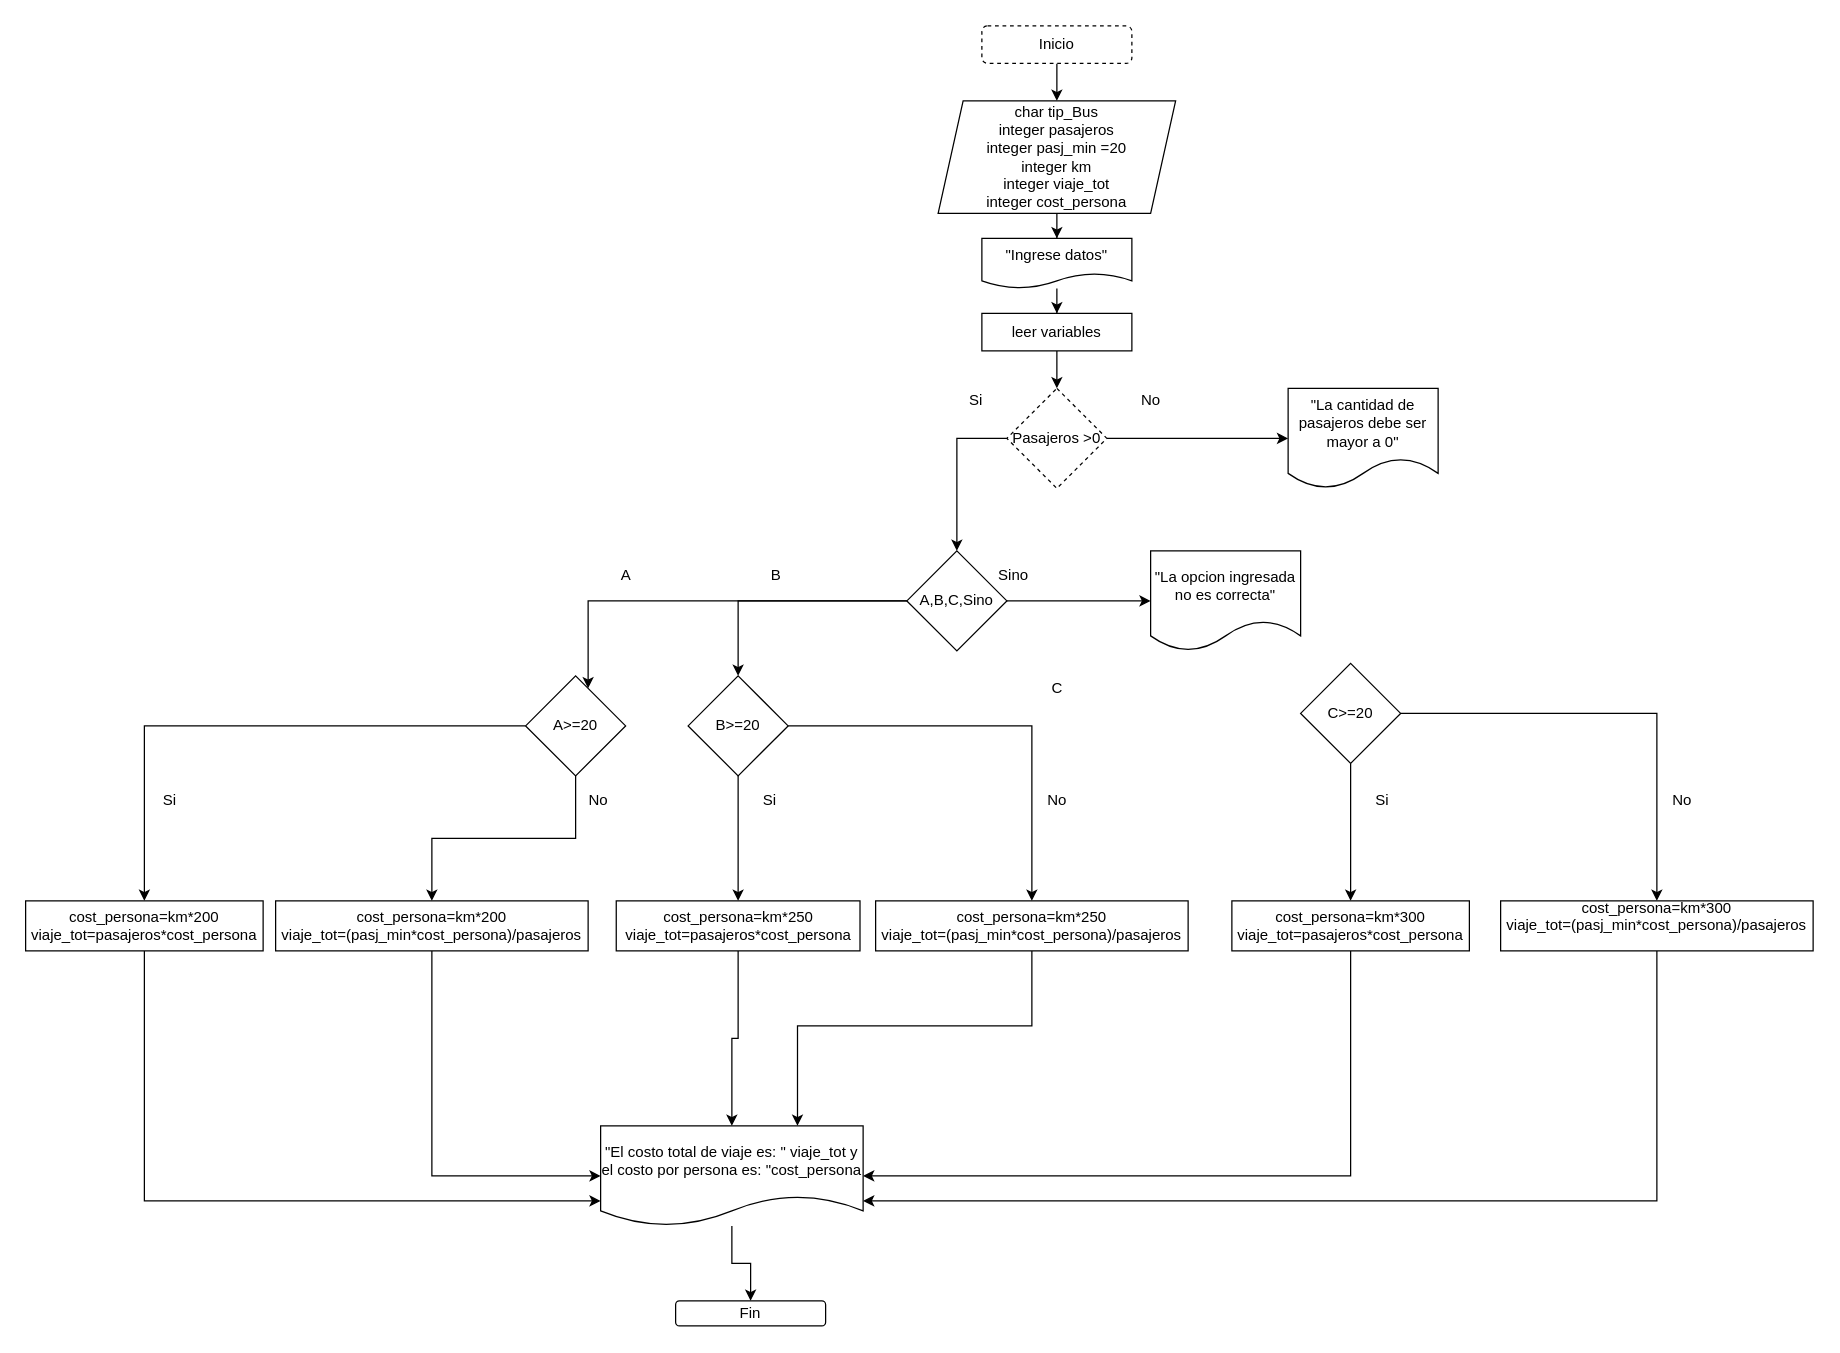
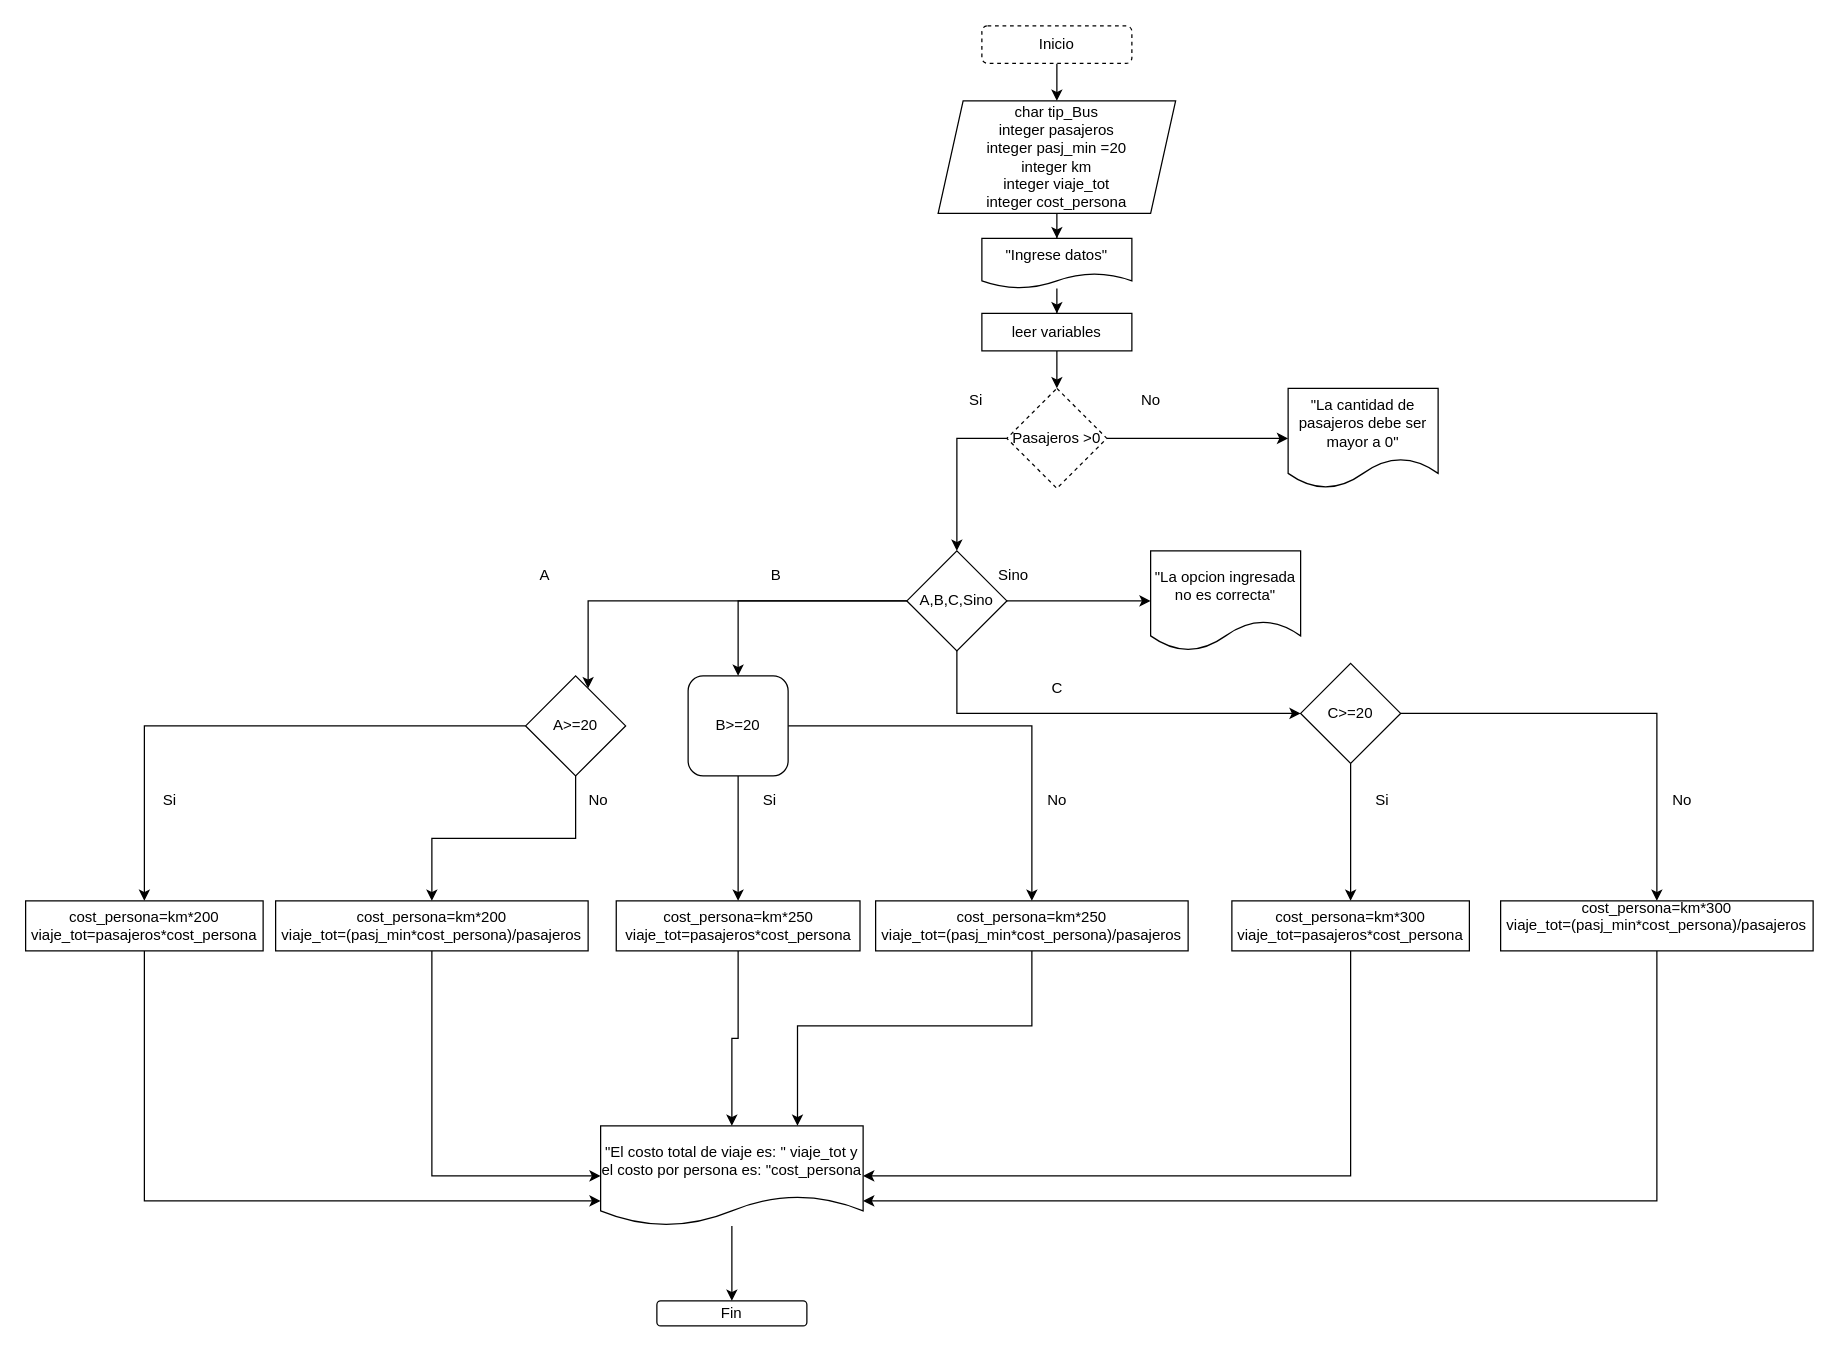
(626, 576) -> (544, 576)
none -> (1093, 713)
(738, 726) -> (738, 726)
(751, 1313) -> (732, 1313)
